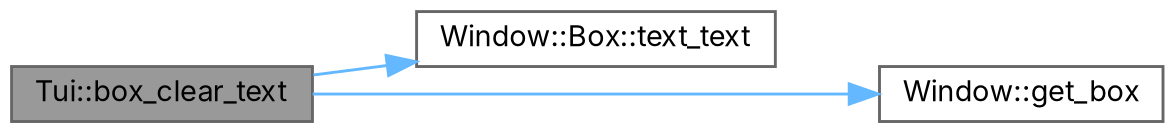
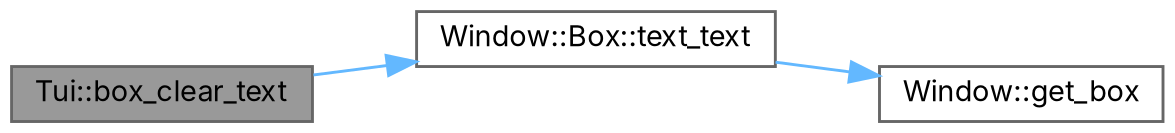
(581, 94) -> (813, 67)
